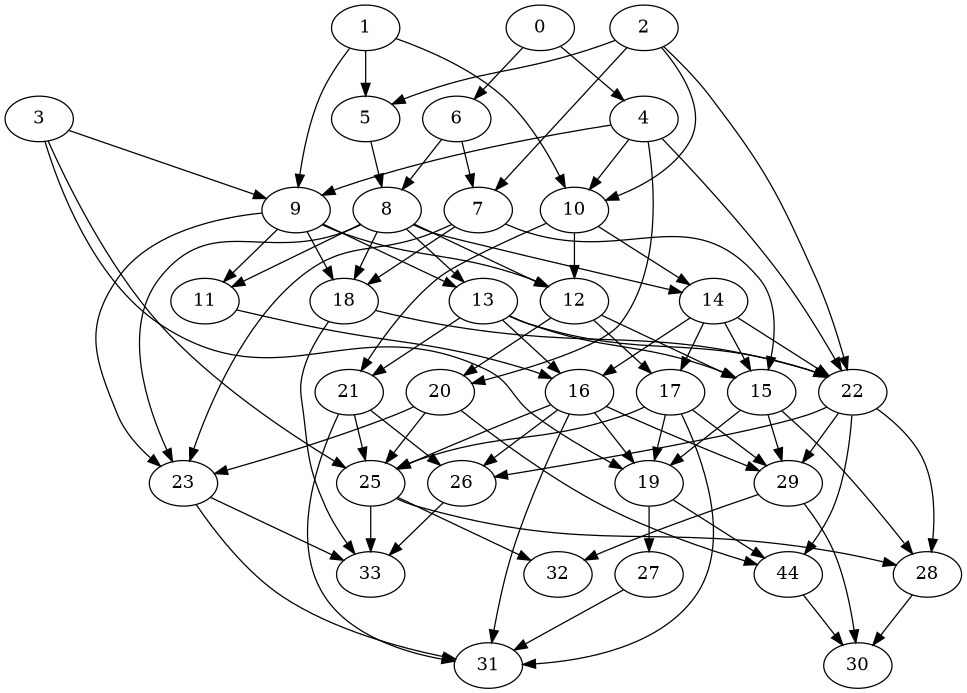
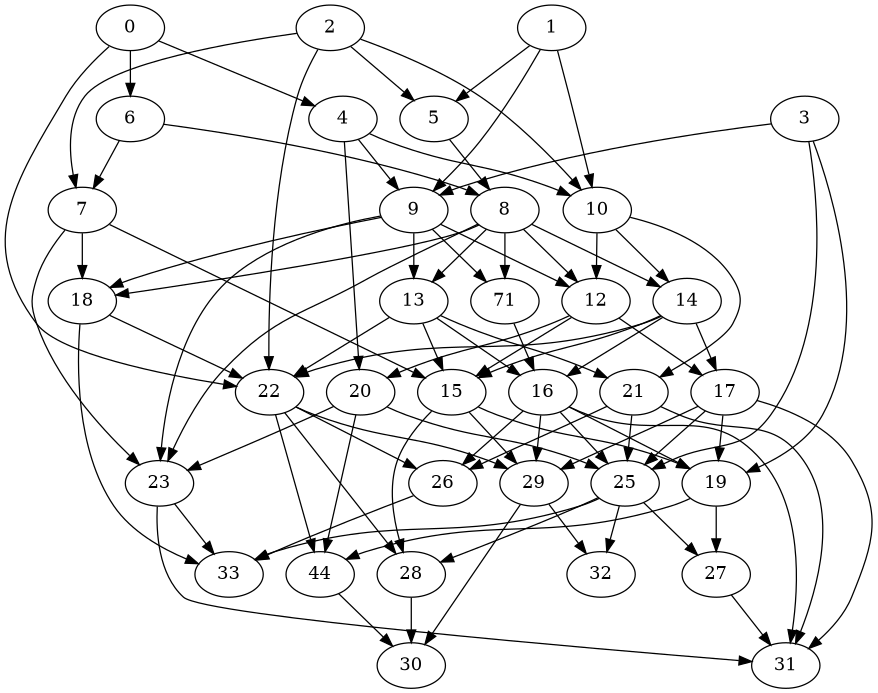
(756, 243) -> (10, 272)
(205, 301) -> (505, 301)
none -> (666, 524)
